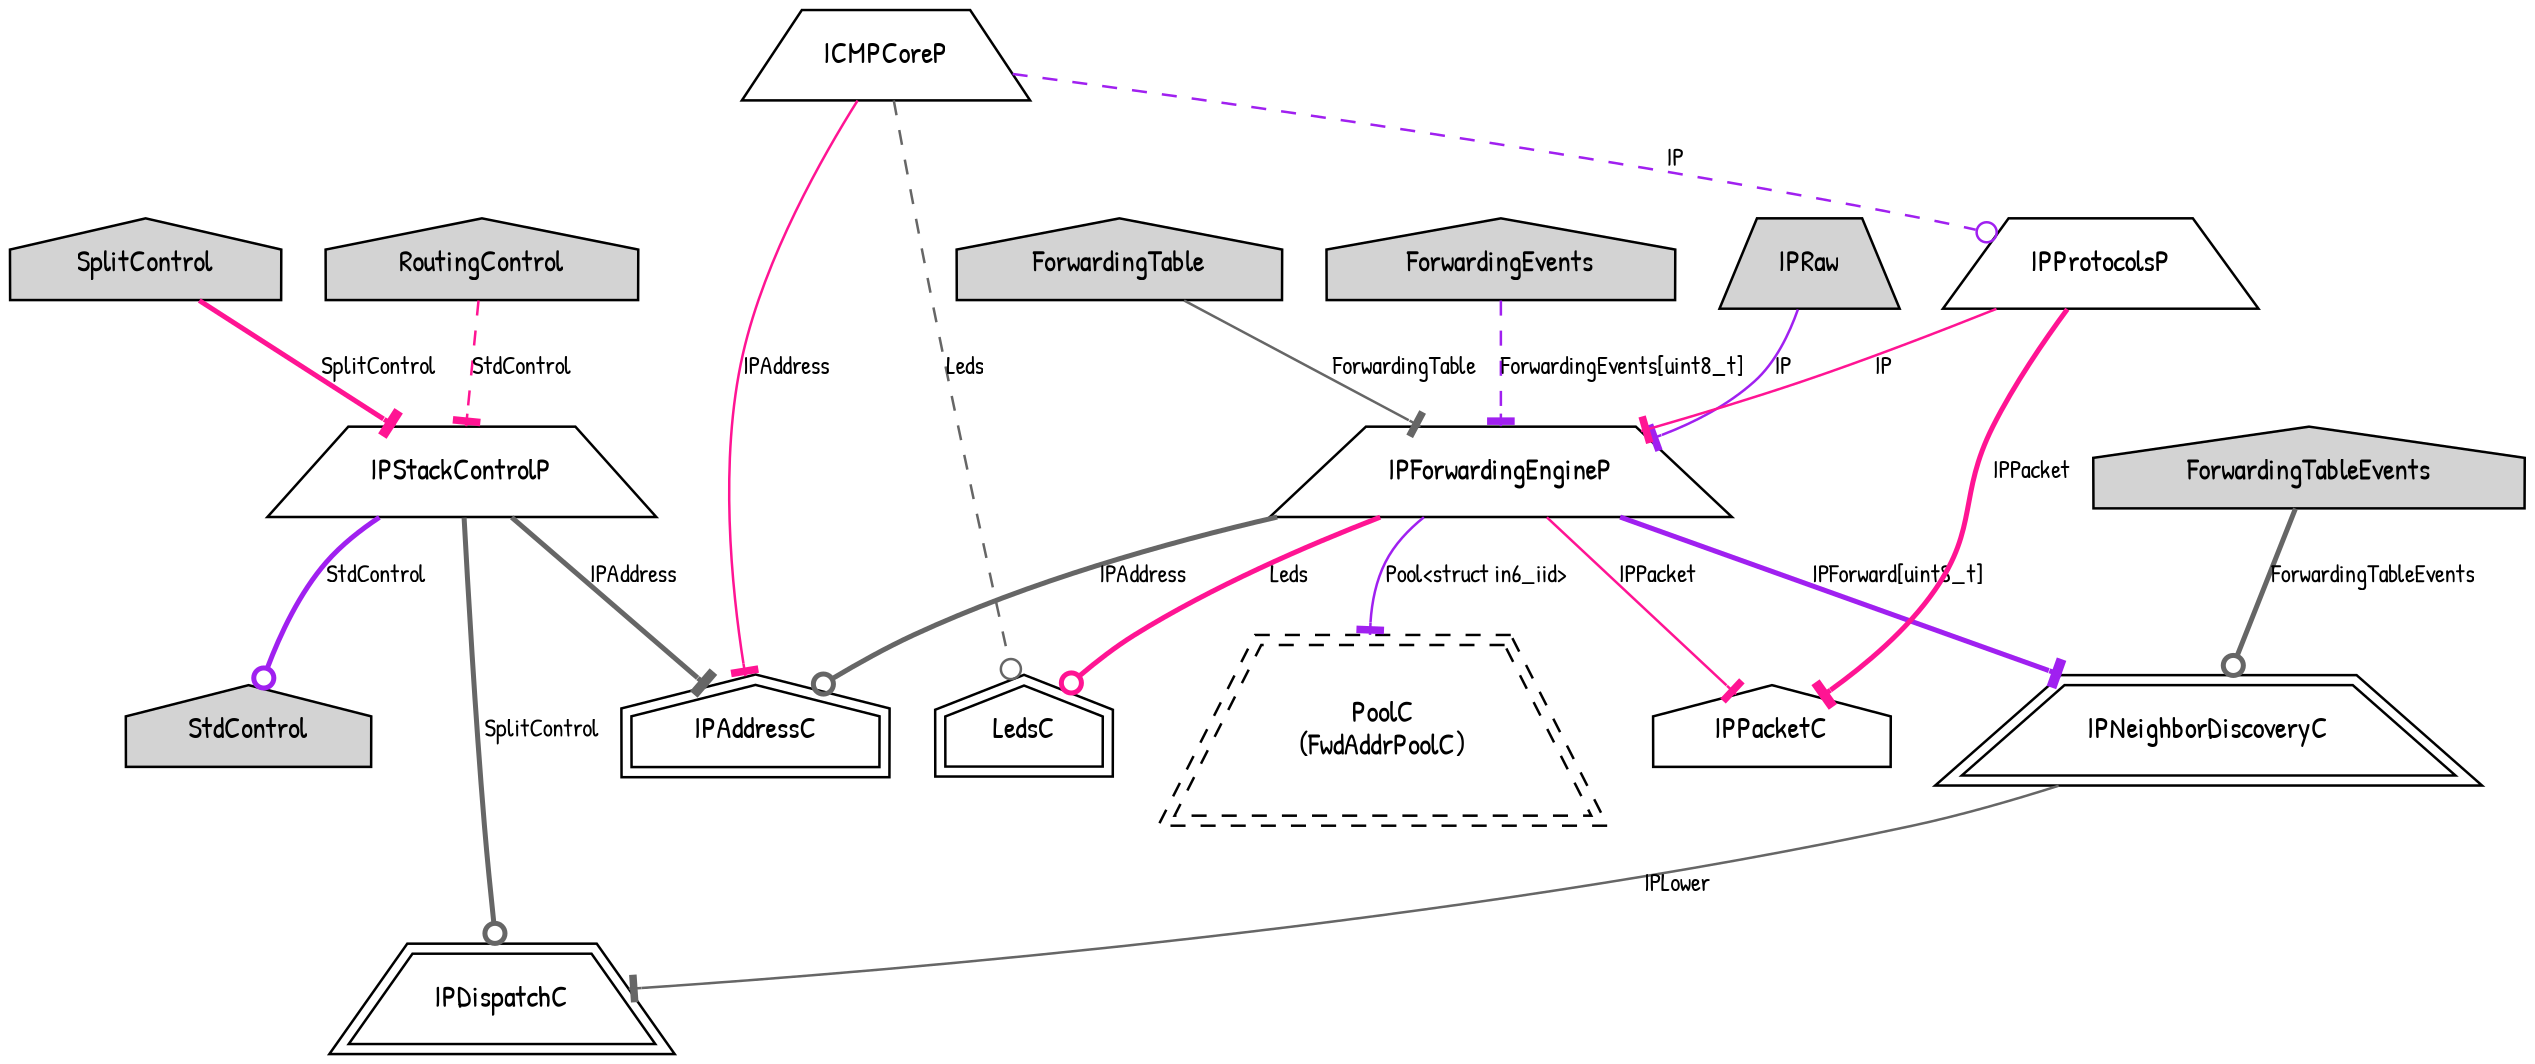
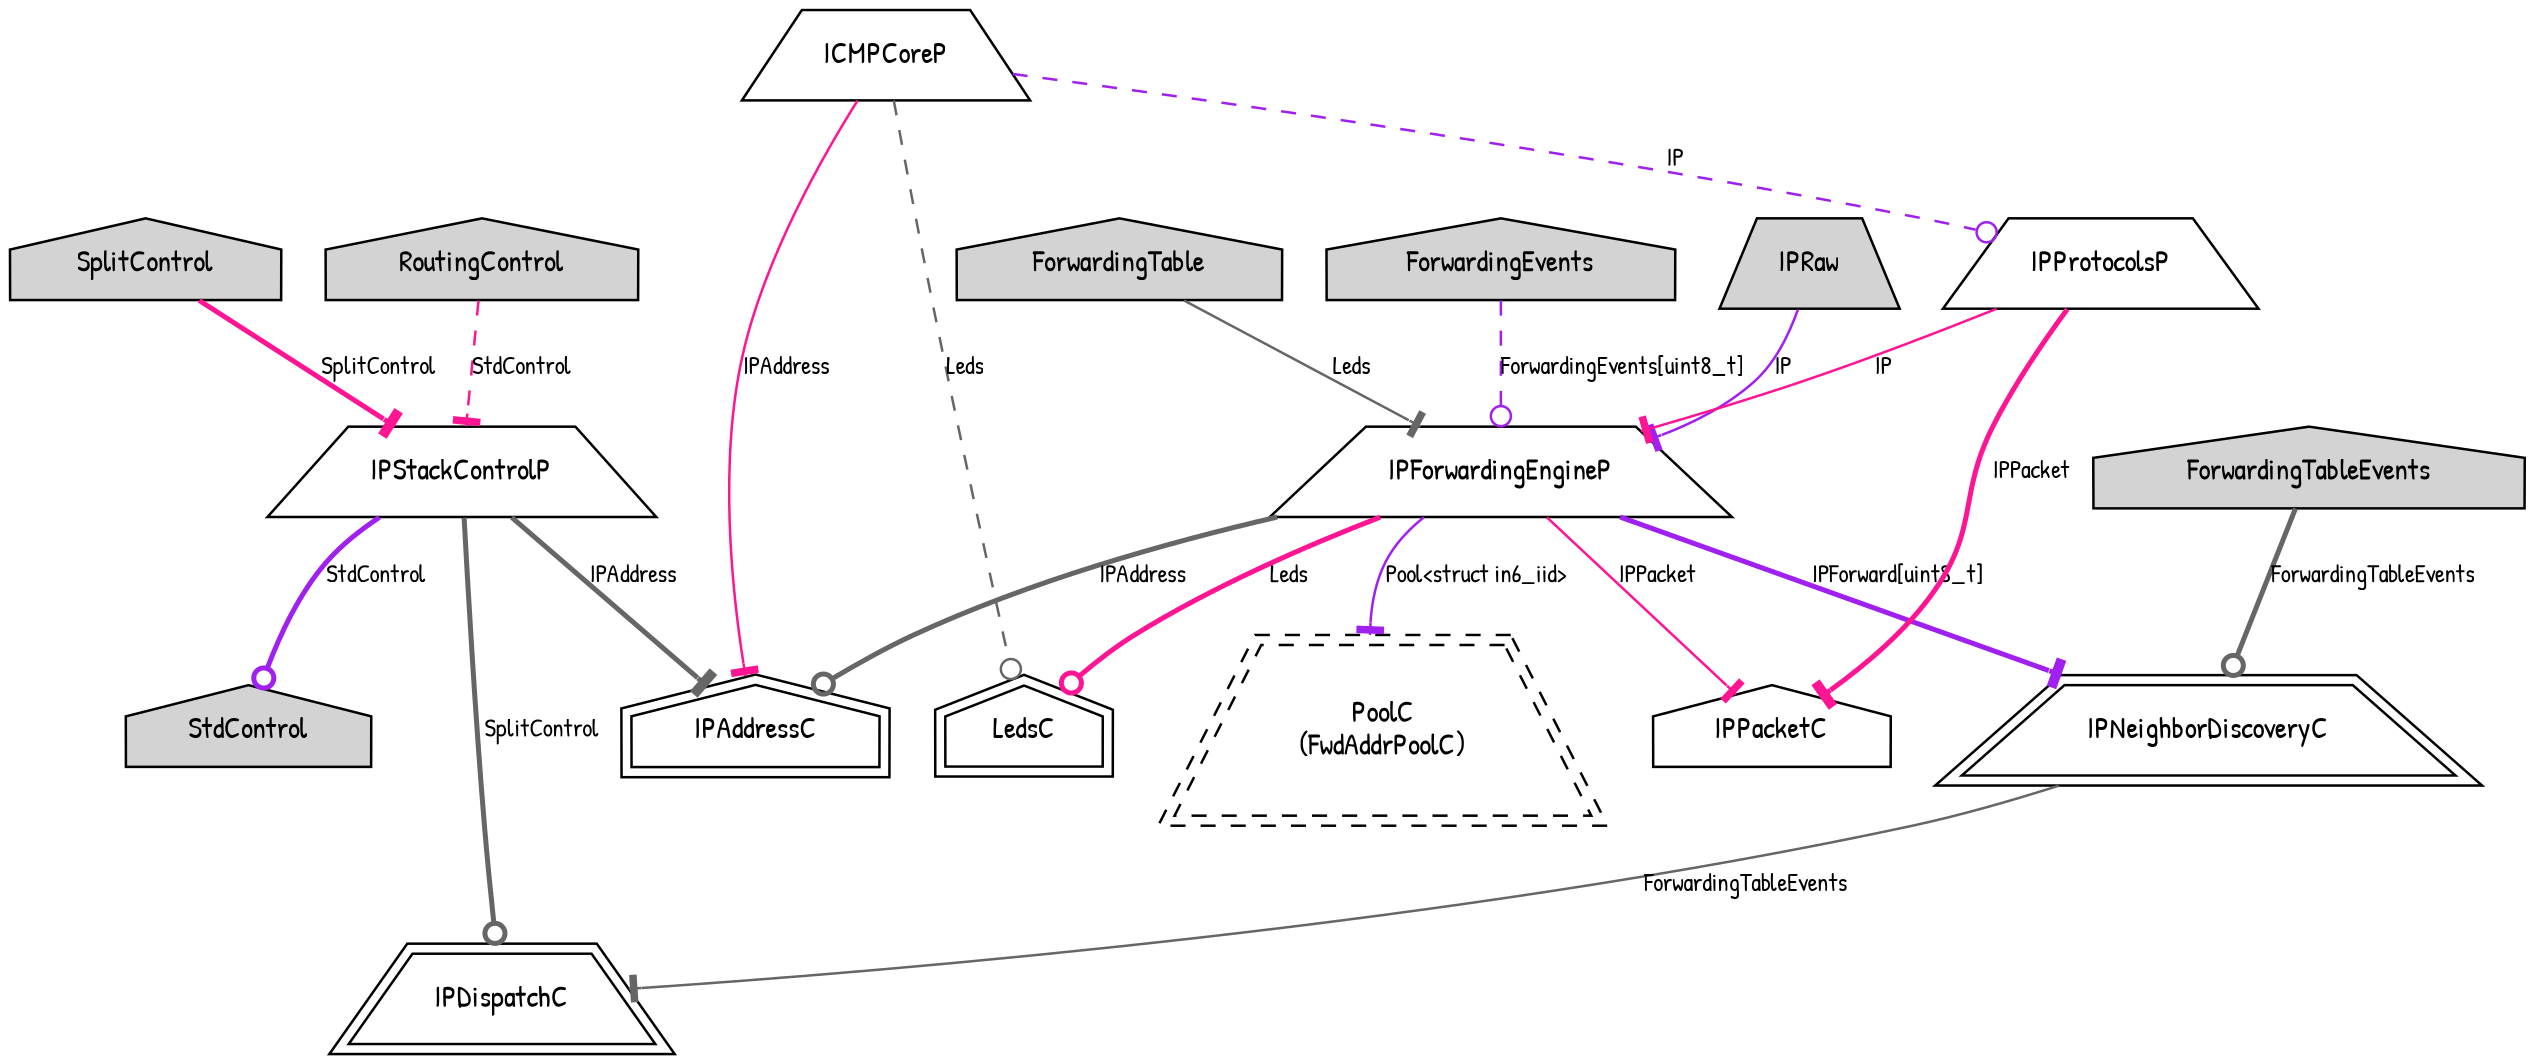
(1501, 357) -> (1501, 353)
(1405, 368) -> (1353, 368)
(1678, 885) -> (1747, 885)
